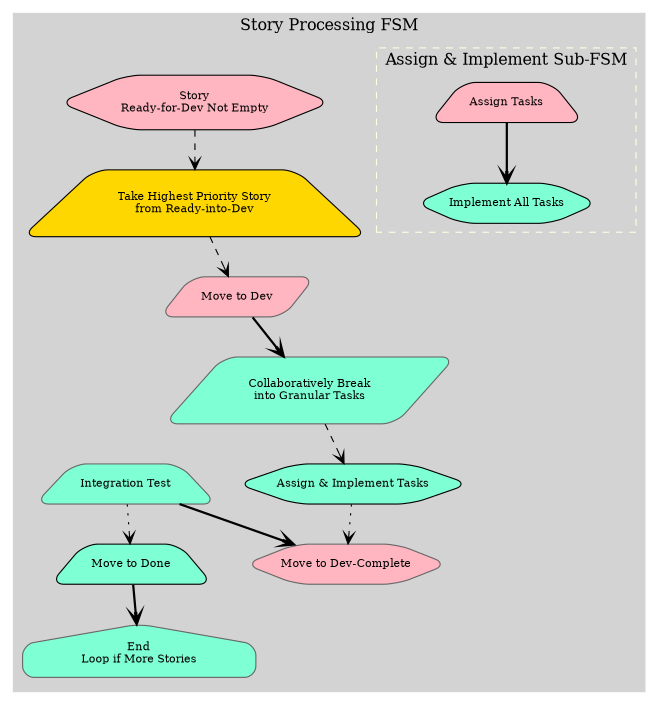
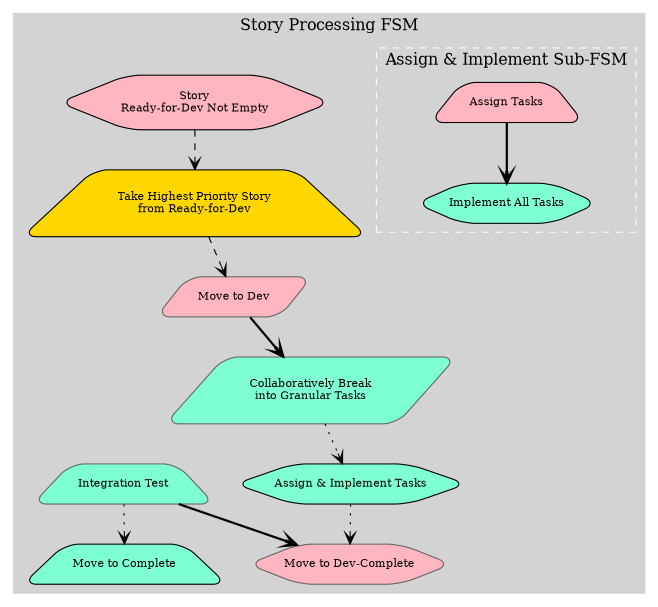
(195, 203) -> (195, 203)
(332, 439) -> (331, 439)
(131, 564) -> (125, 564)
(139, 654) -> none
